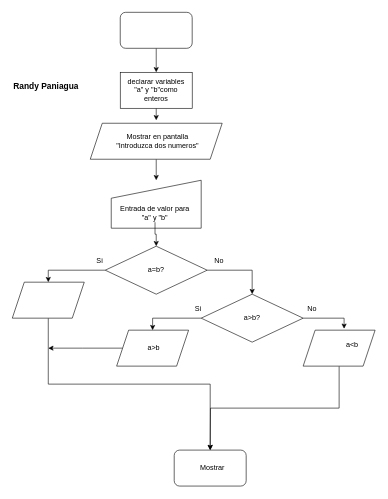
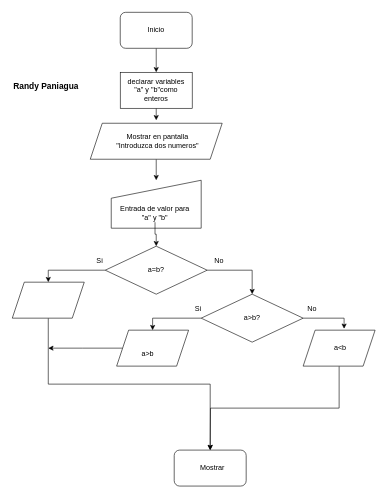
none -> (156, 30)
(353, 345) -> (341, 348)
(154, 348) -> (148, 354)
